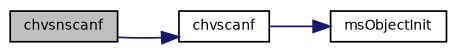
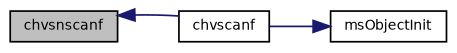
(140, 38) -> (157, 15)
